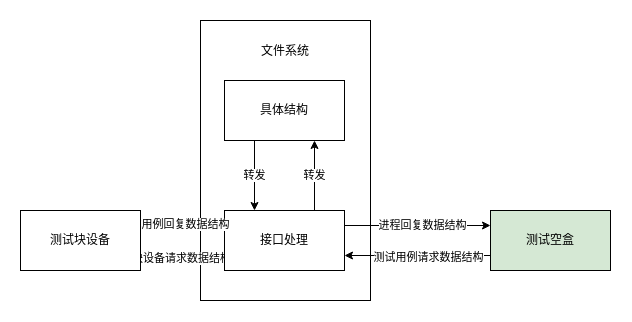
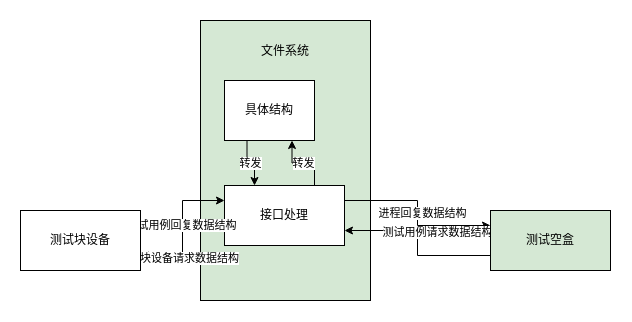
(285, 111) -> (270, 111)
(286, 161) -> (286, 161)
(285, 241) -> (285, 216)
